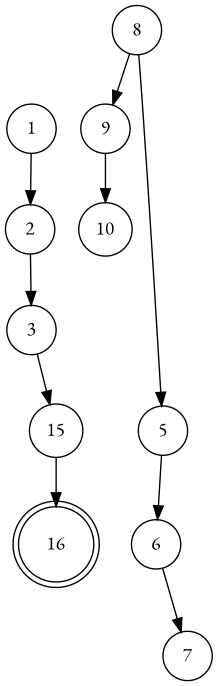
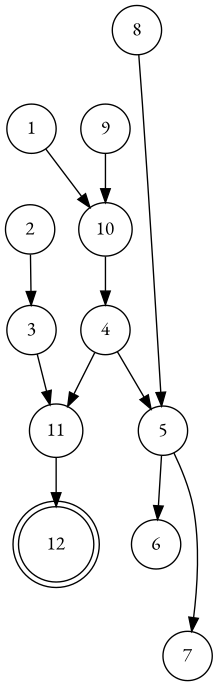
(123, 73) -> none
(31, 172) -> (64, 173)
none -> (105, 330)
(56, 431) -> (56, 431)
(56, 544) -> (56, 544)
(170, 594) -> (197, 534)
